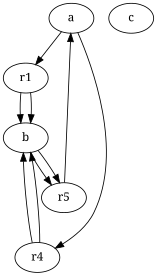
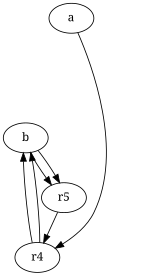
(131, 18) -> none
(26, 78) -> none
(68, 112) -> (52, 224)
